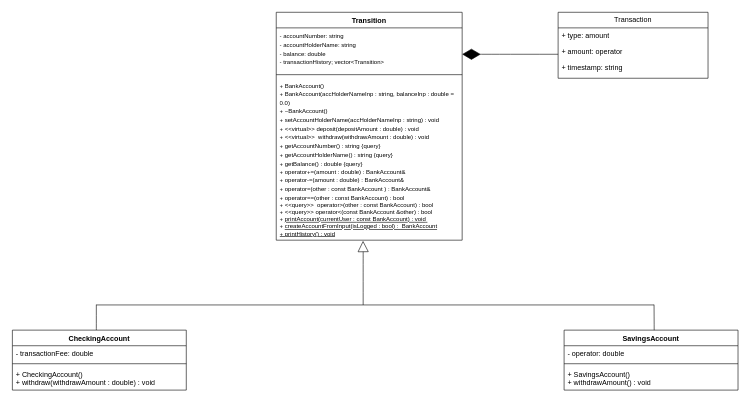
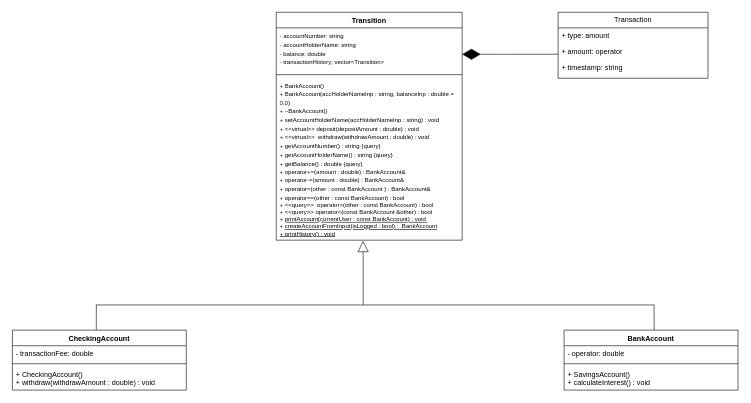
(651, 339) -> (651, 339)
(614, 379) -> (619, 379)
